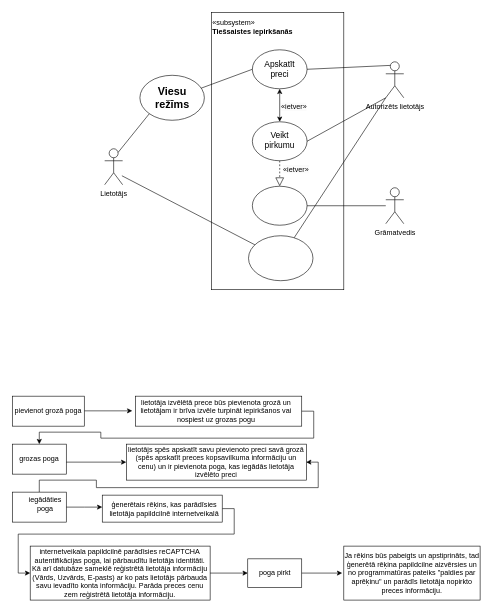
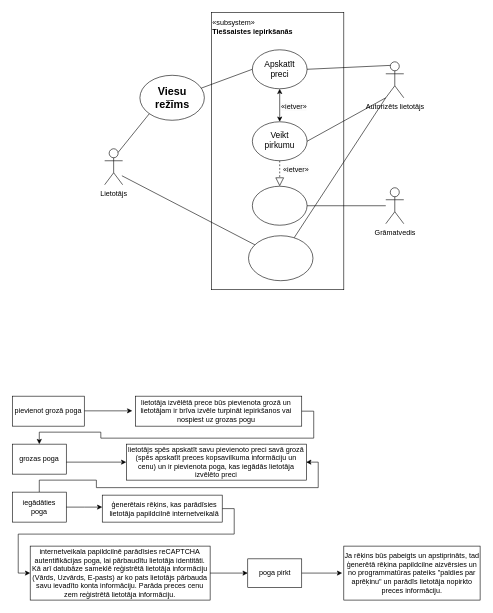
(45, 504) -> (39, 507)
